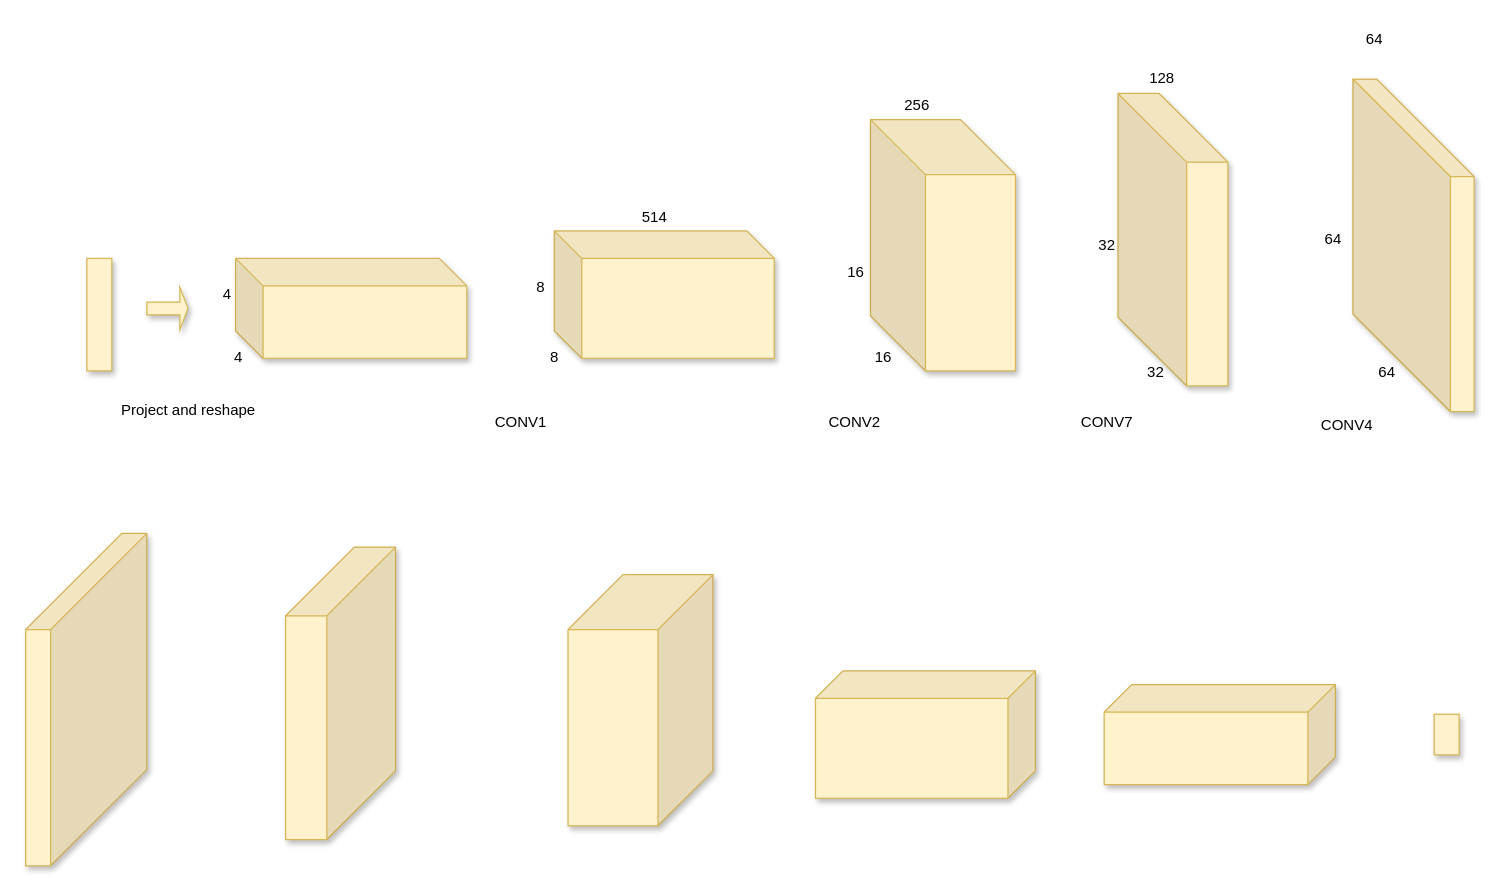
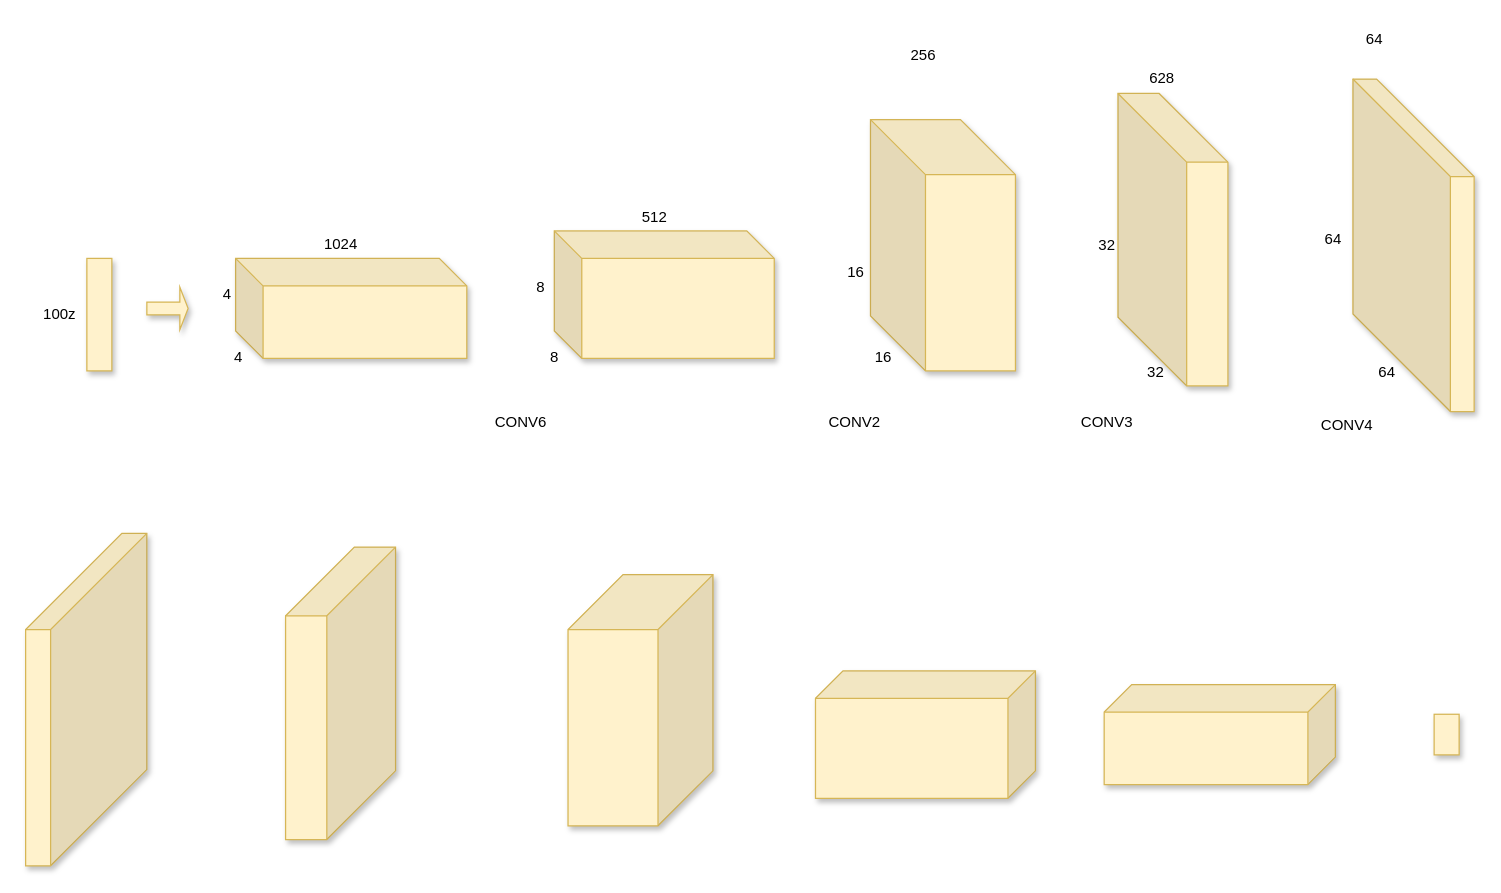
(1163, 78) -> (1163, 78)
(916, 106) -> (923, 56)
(655, 217) -> (655, 217)
none -> (341, 244)
none -> (59, 314)
(188, 411) -> none
(521, 422) -> (521, 422)
(1108, 422) -> (1108, 422)
